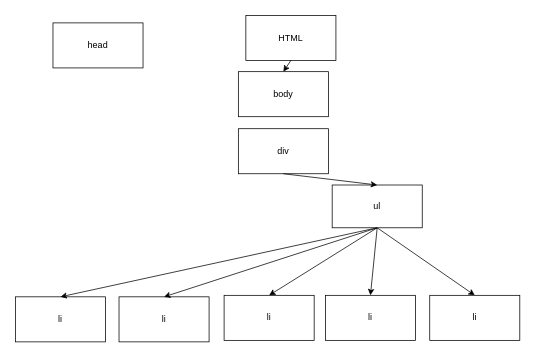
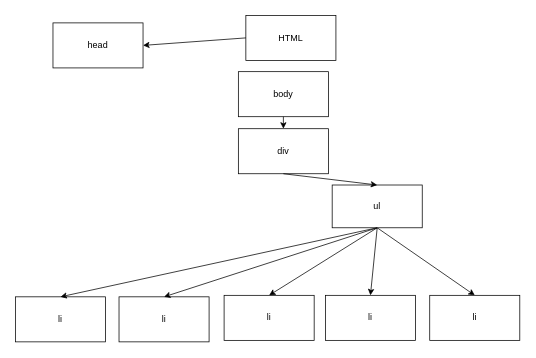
none -> (196, 42)
(288, 64) -> none
none -> (283, 120)
